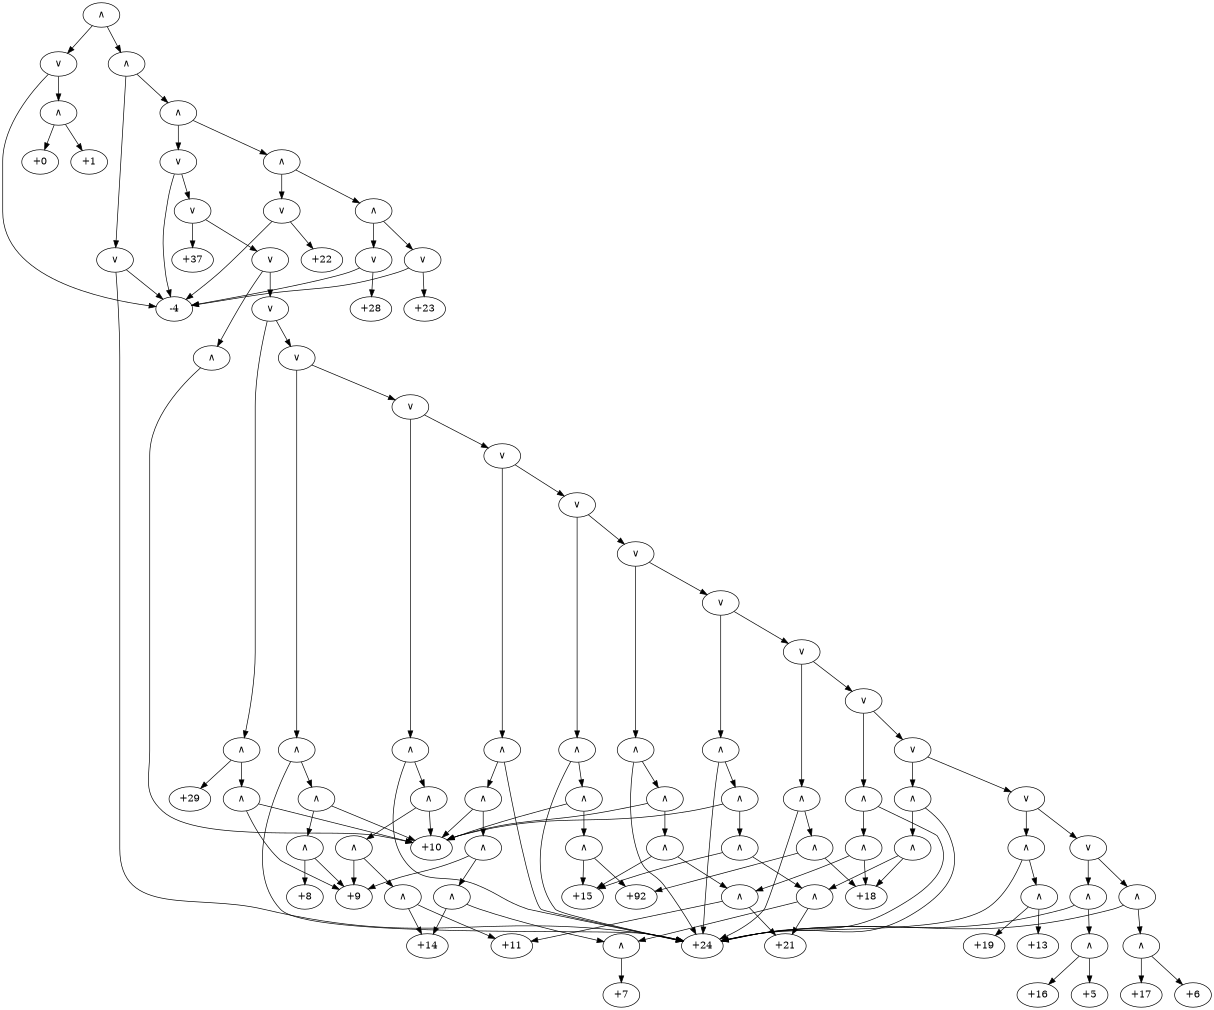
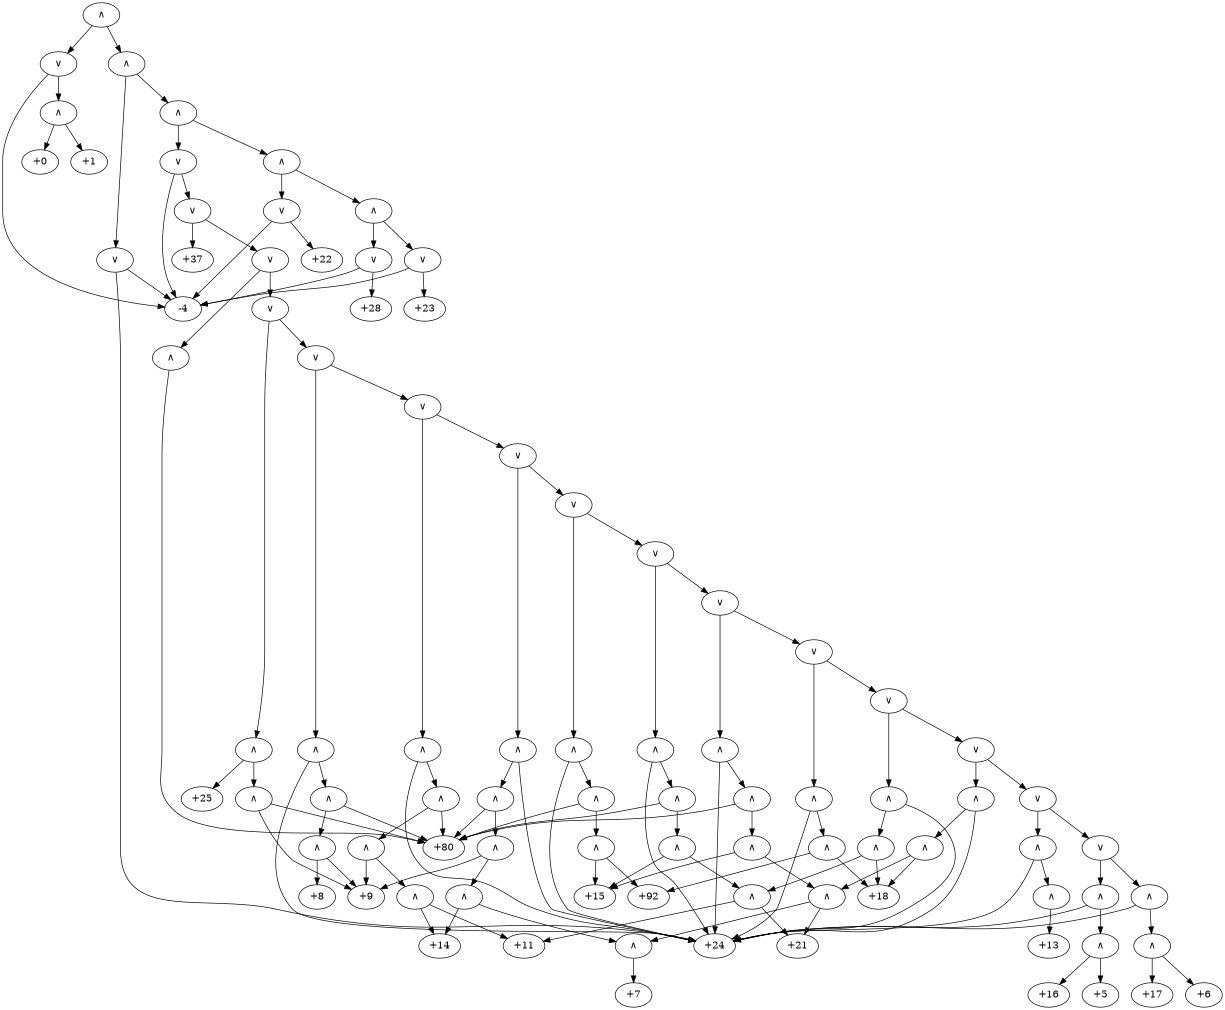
(190, 799) -> (202, 799)
(431, 848) -> (444, 848)
(984, 946) -> none
